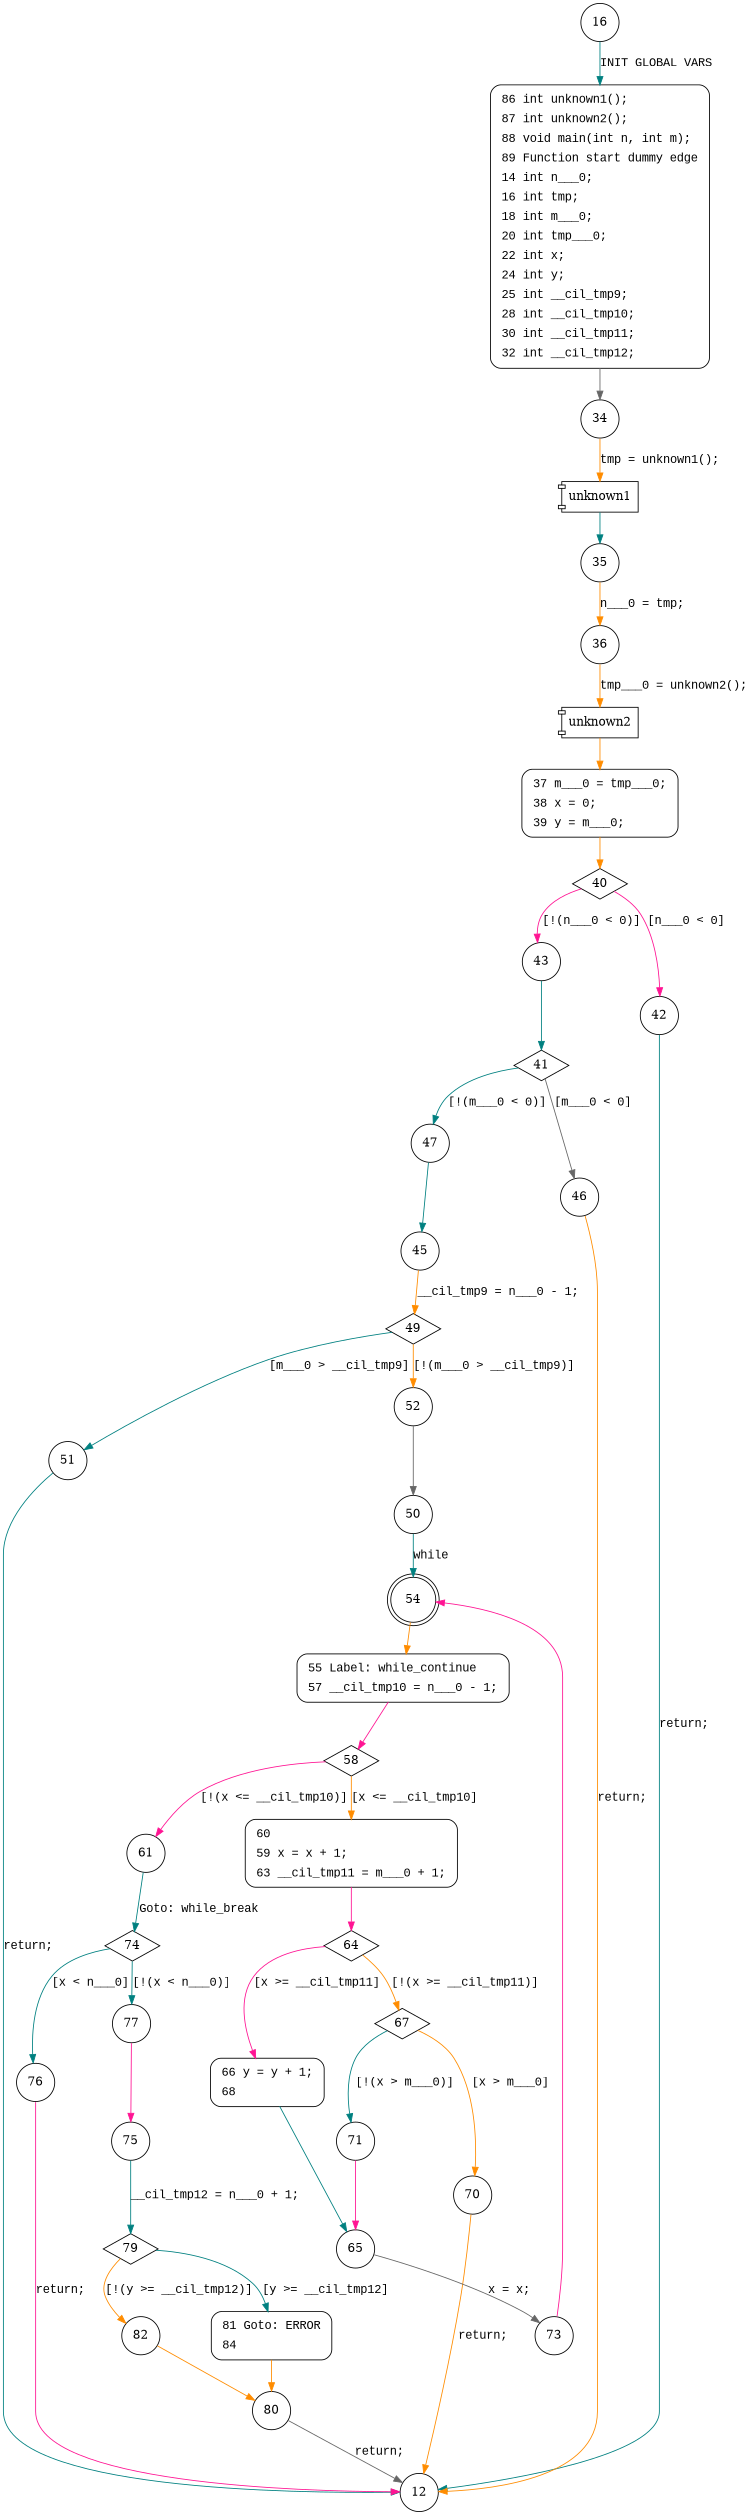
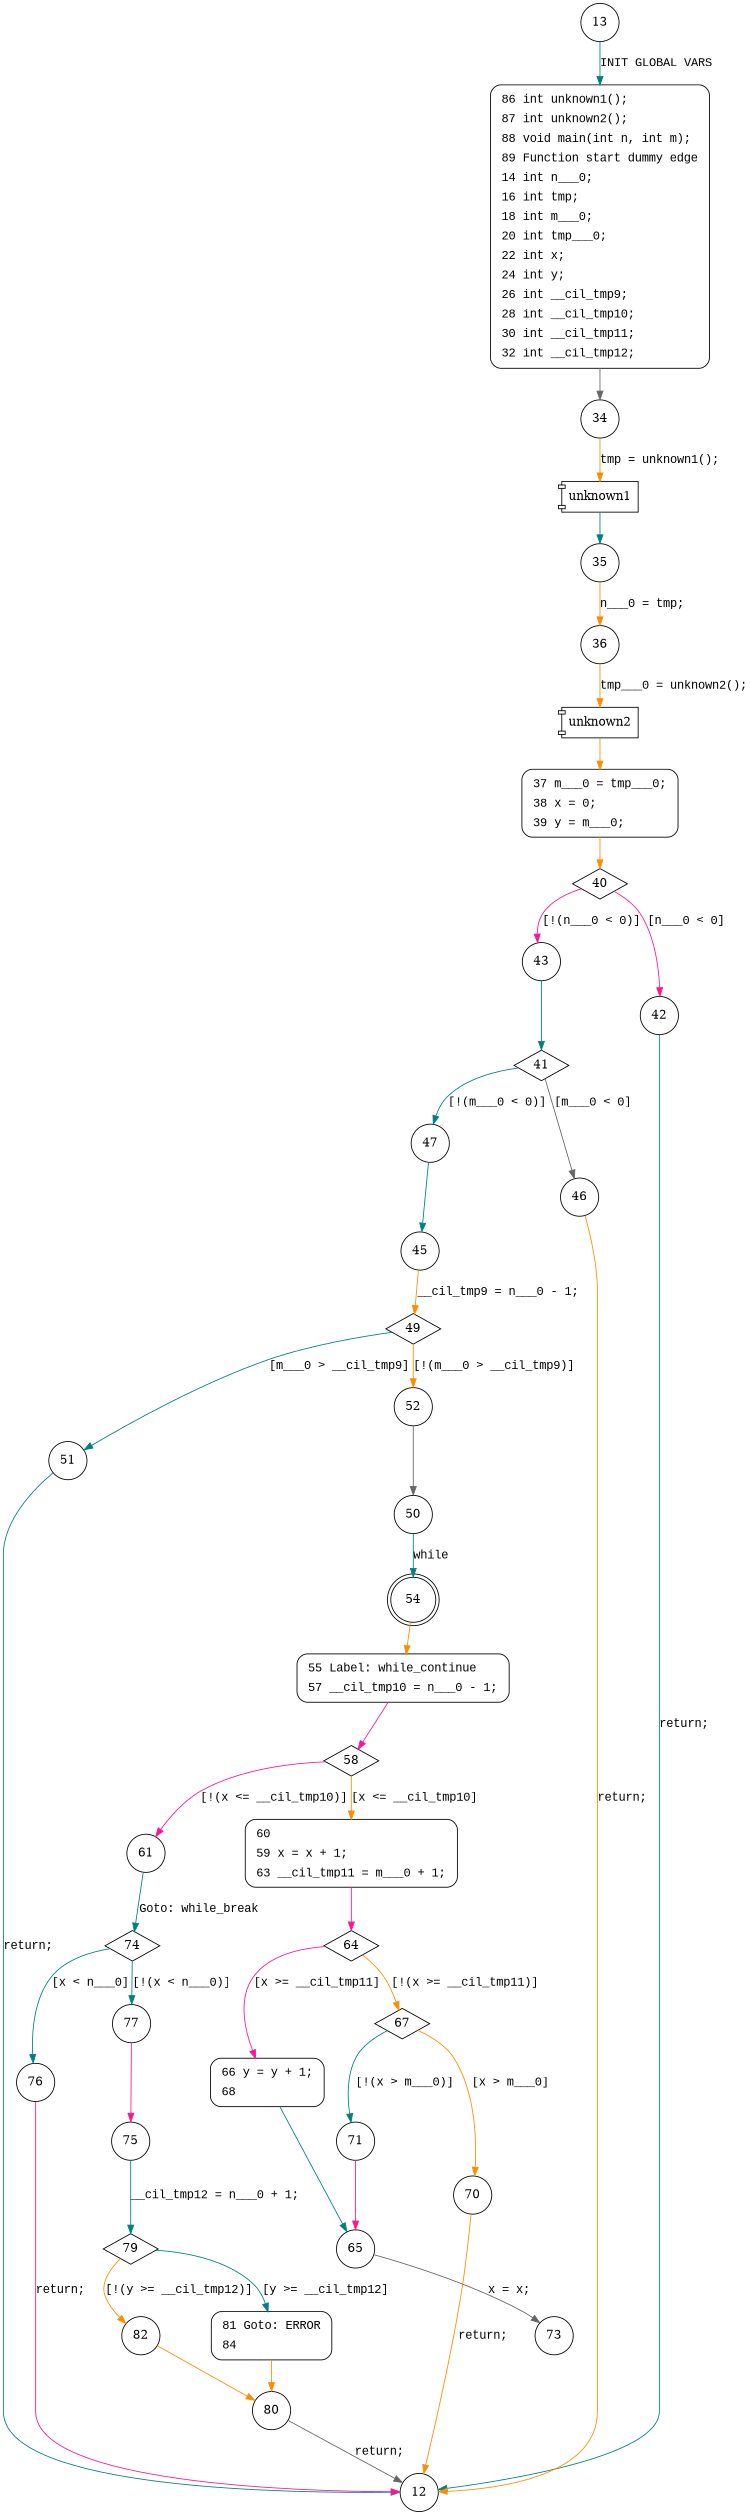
(600, 22) -> (600, 22)
(509, 294) -> (509, 294)
(563, 1921) -> none
